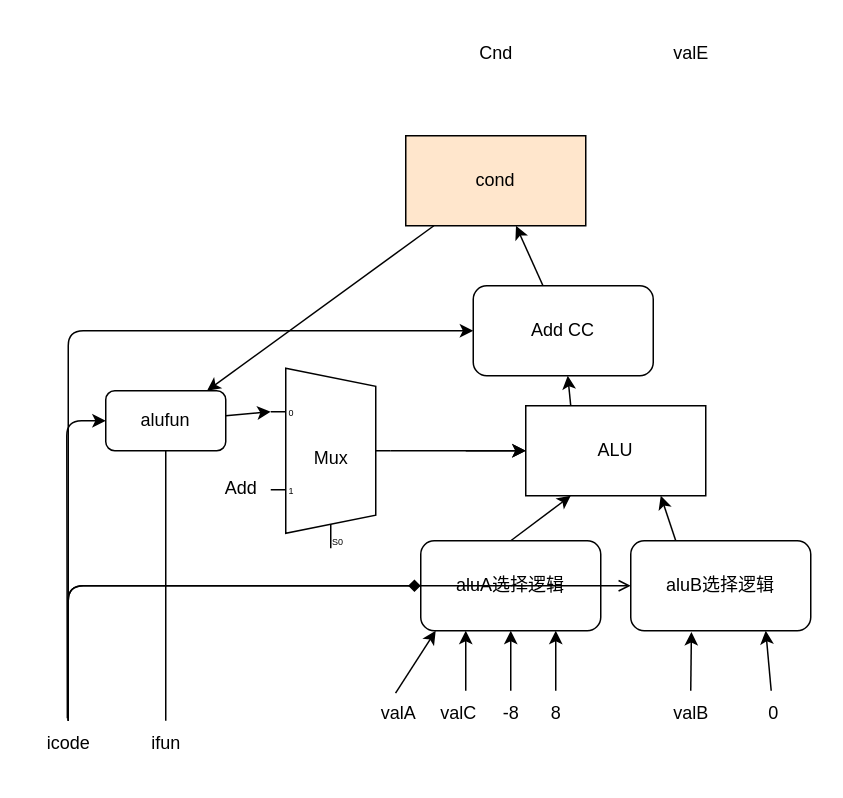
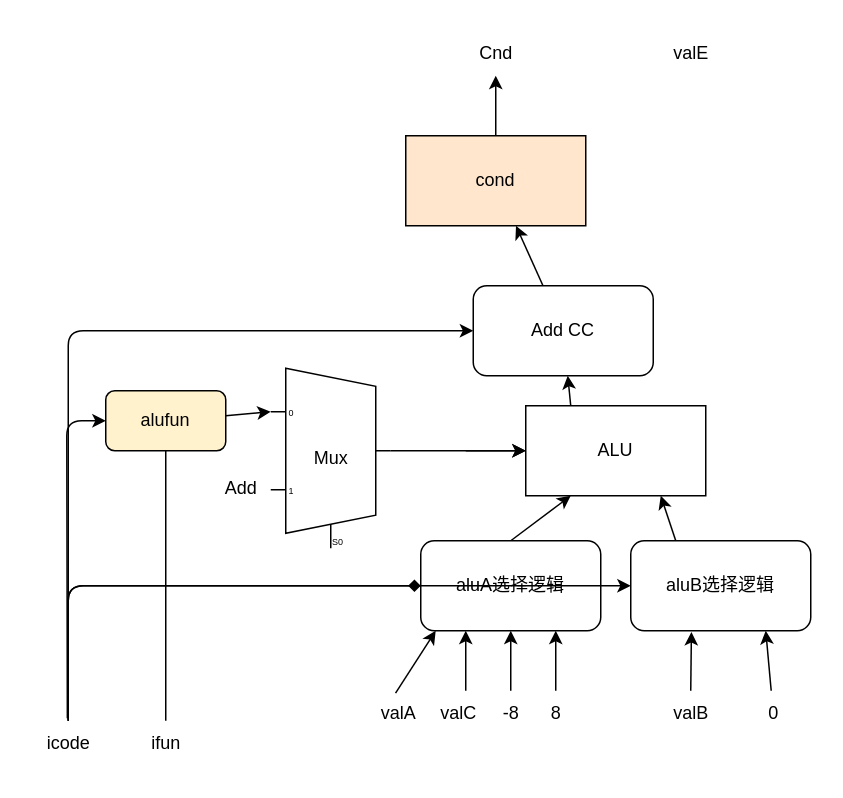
(324, 305) -> (496, 111)
(166, 421) -> (166, 421)
(621, 586) -> (619, 586)
